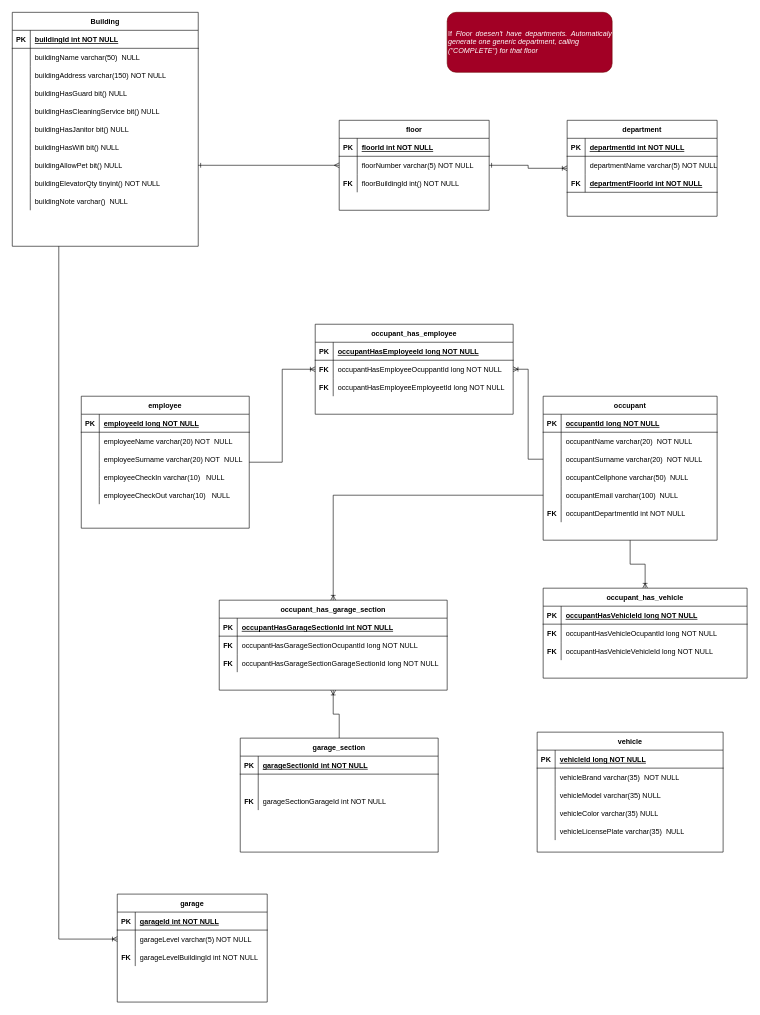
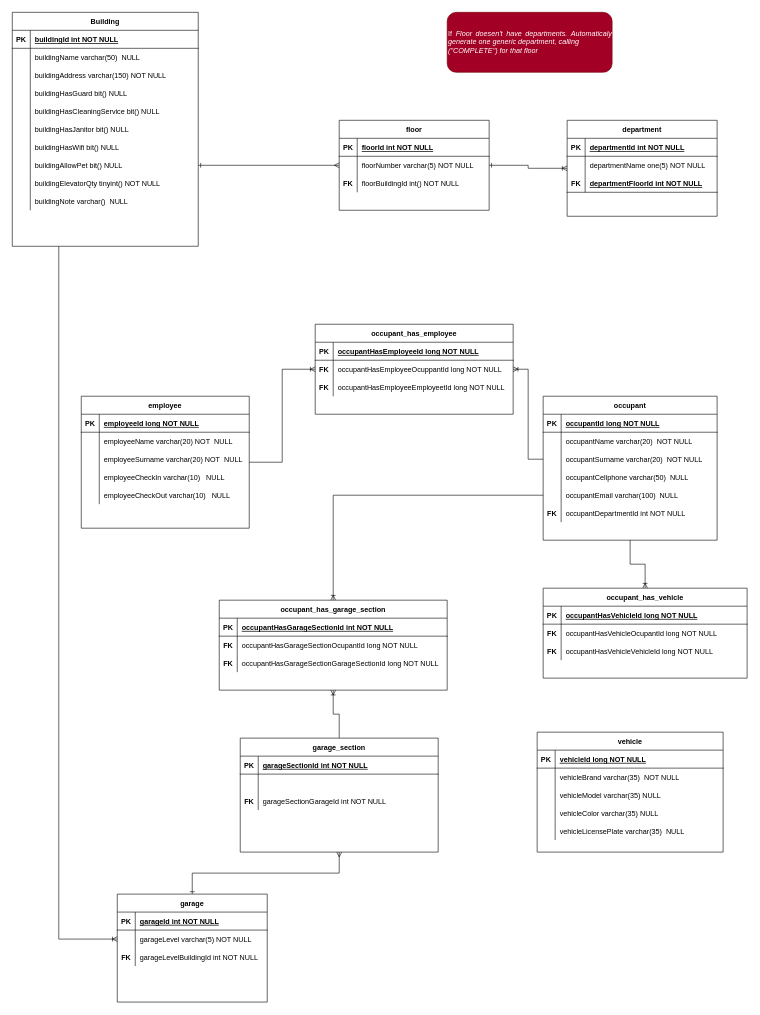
(656, 166) -> (647, 166)
none -> (192, 883)
